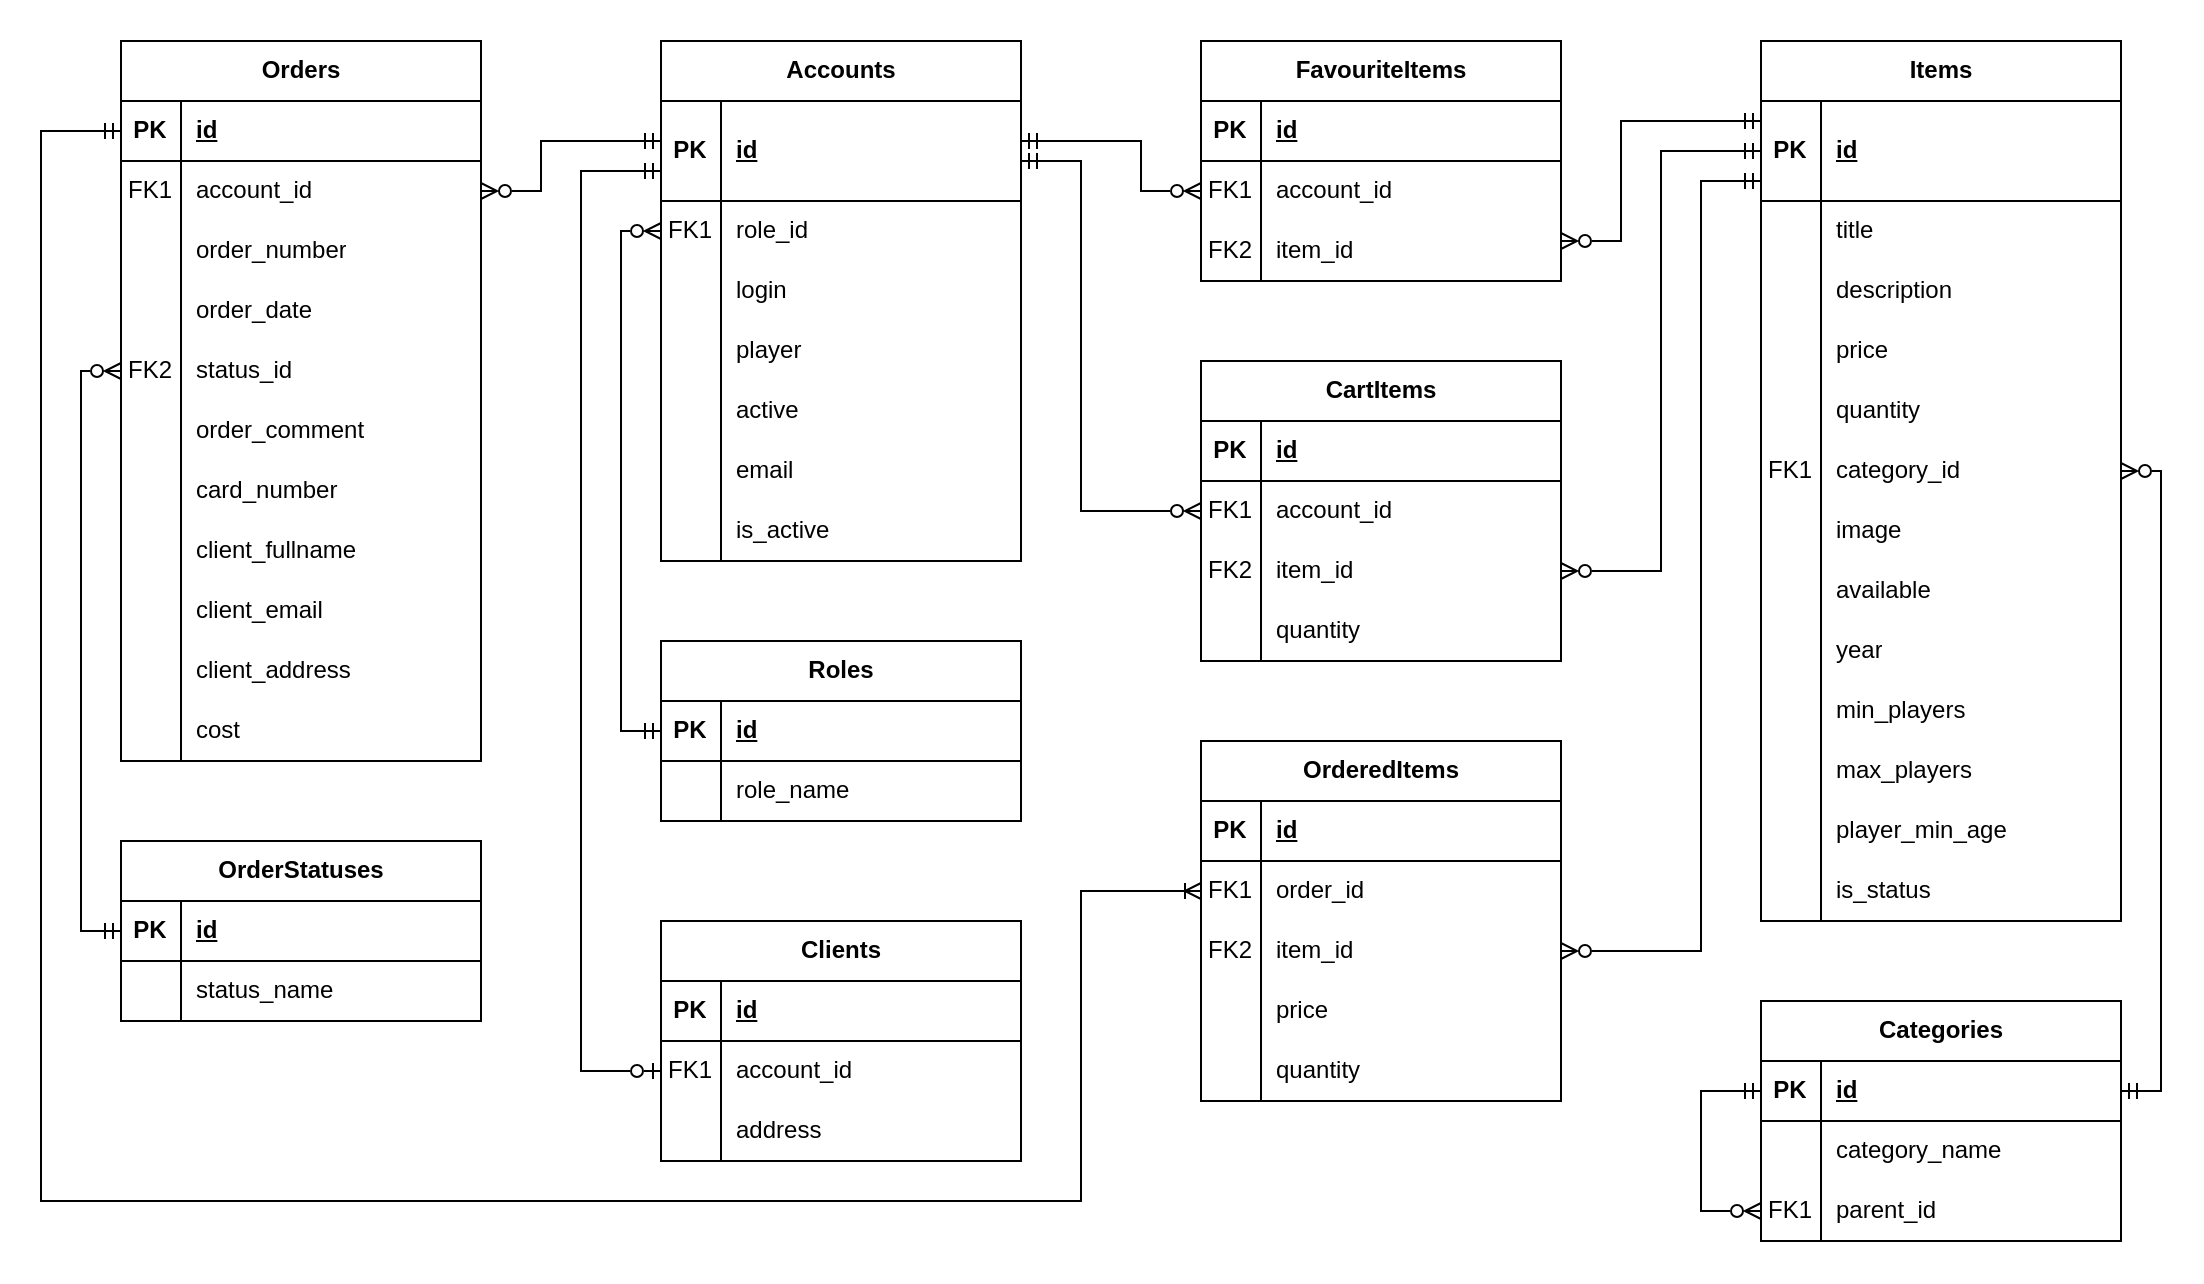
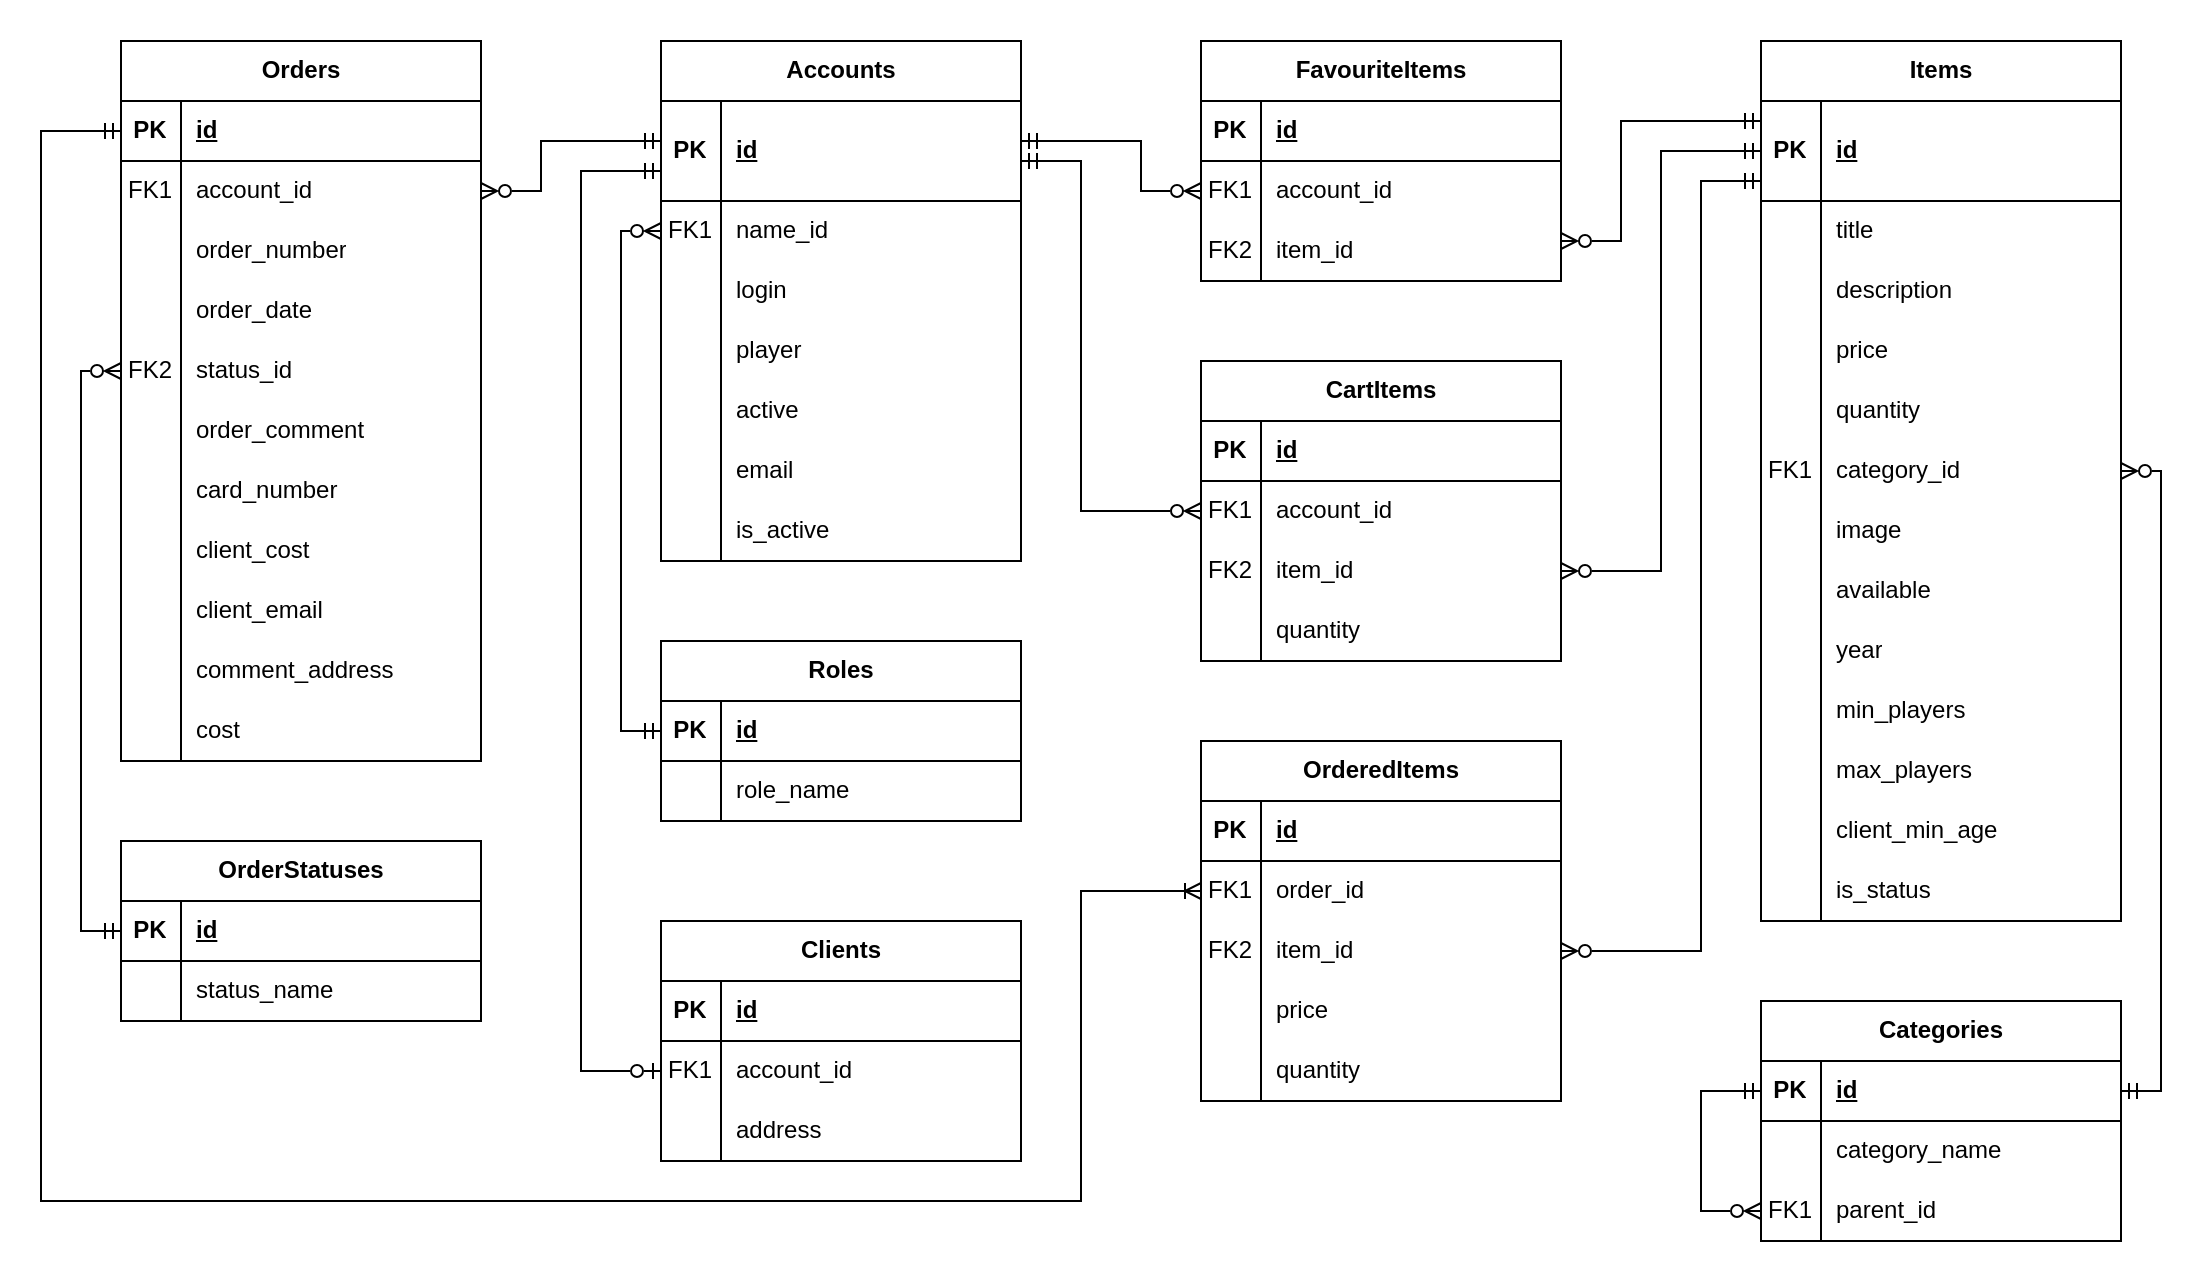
(778, 231) -> (781, 231)
(285, 551) -> (265, 551)
(285, 671) -> (298, 671)
(1925, 831) -> (1922, 831)
